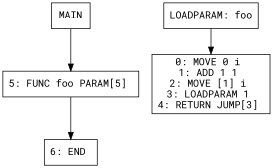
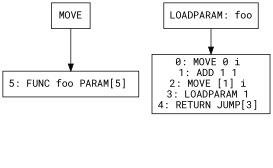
(71, 16) -> (71, 16)
(71, 152) -> none
